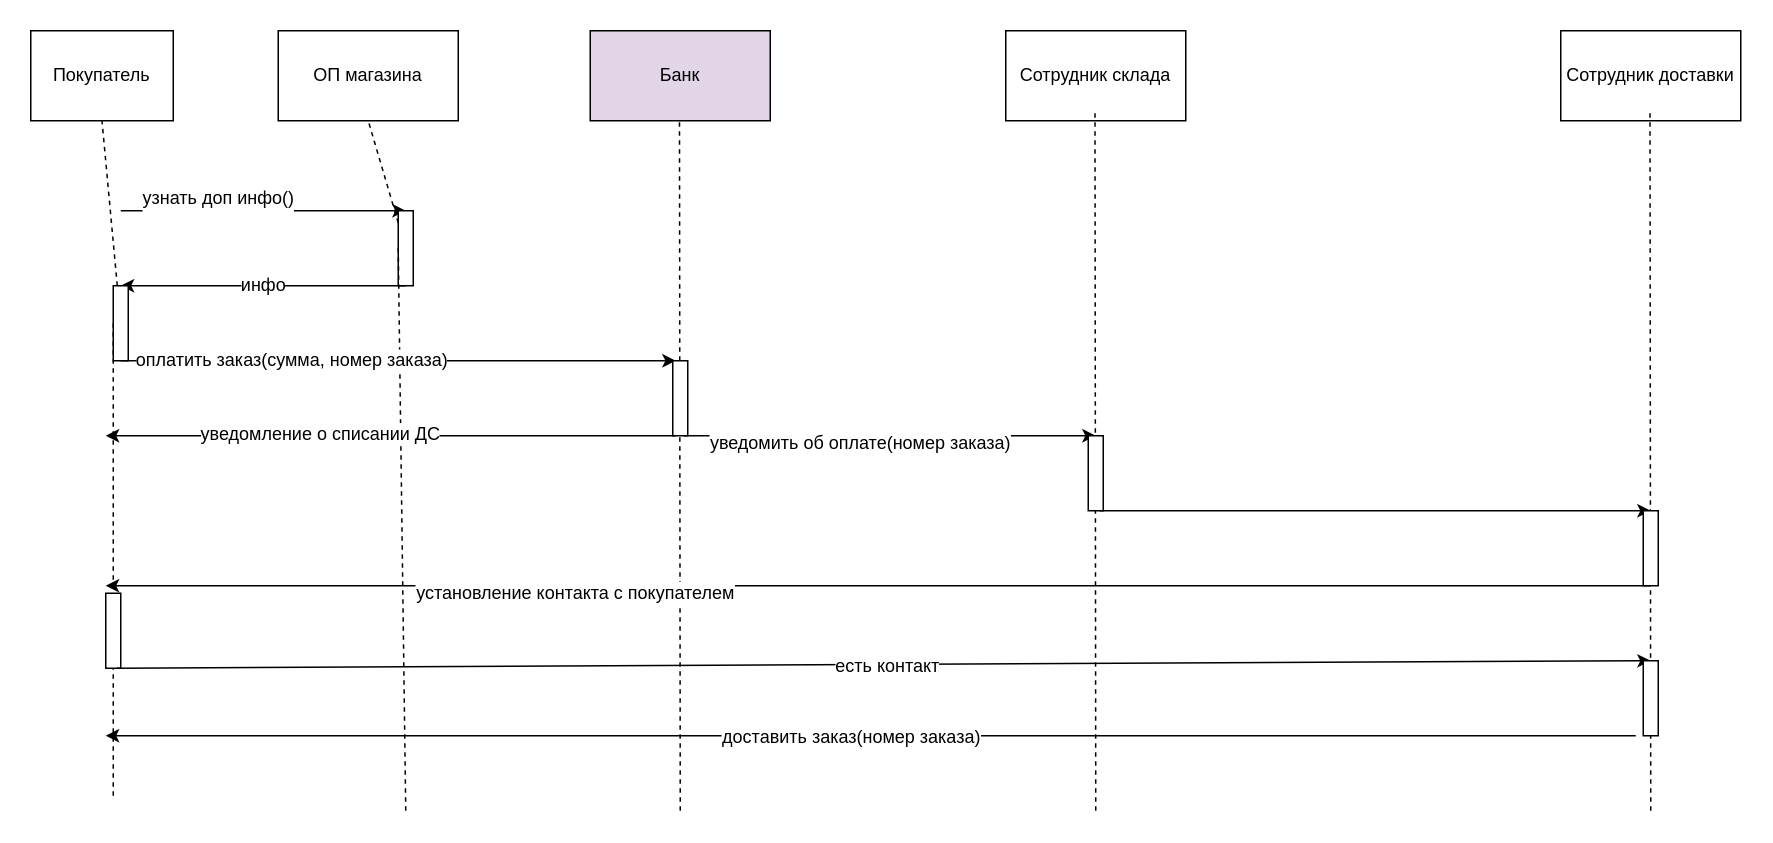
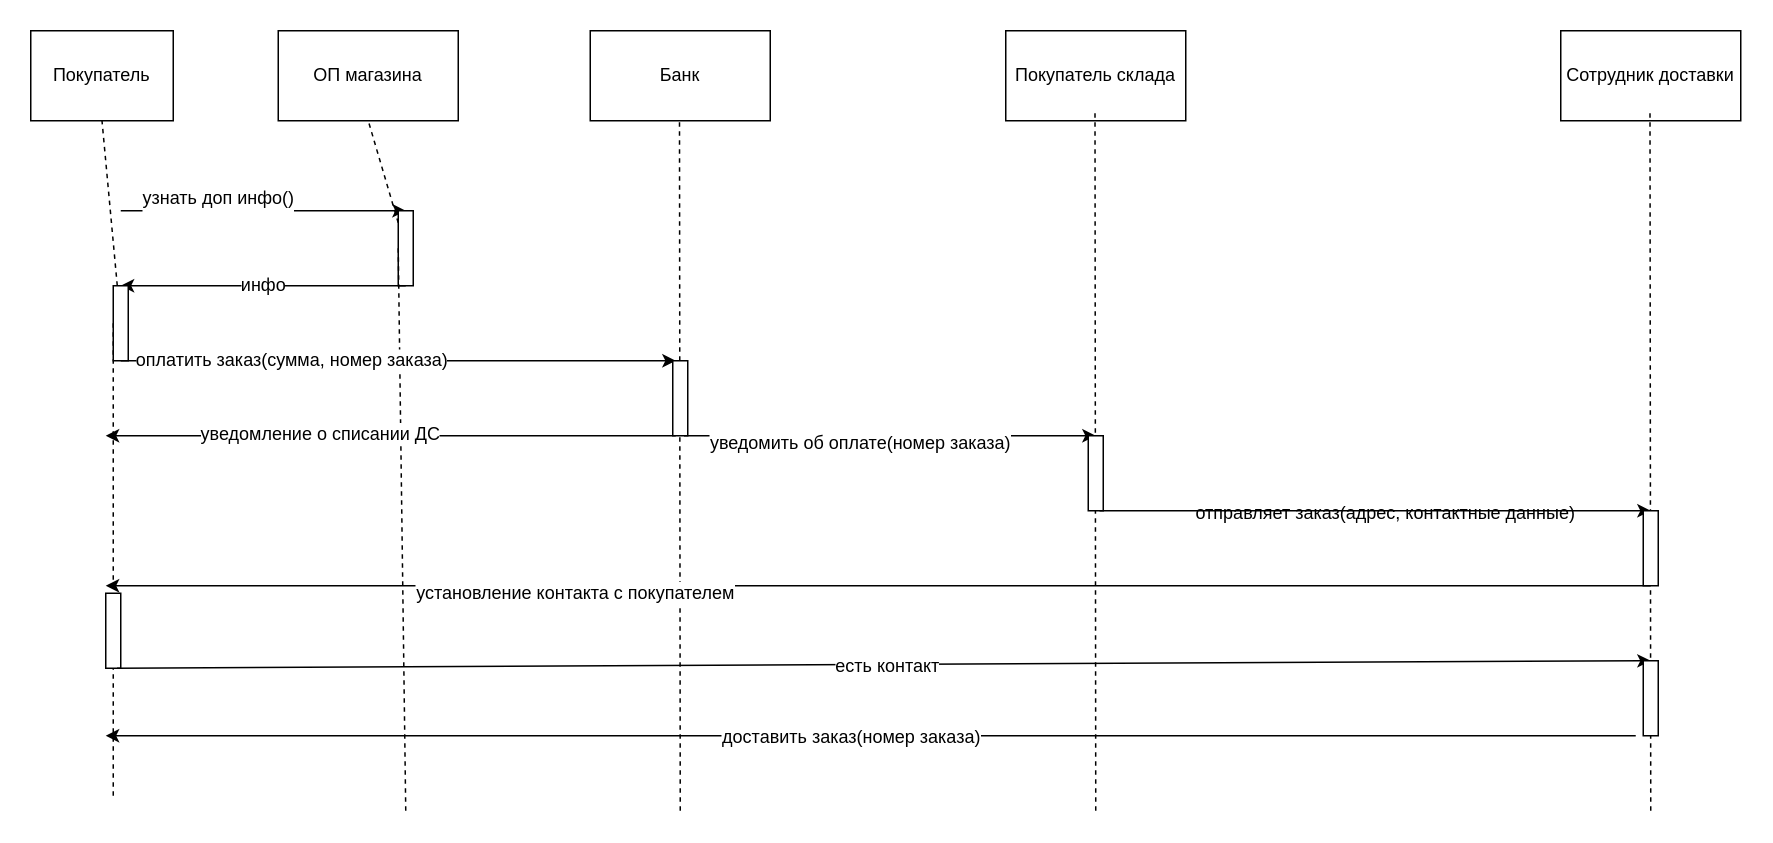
(680, 76) -> (680, 76)
(1096, 76) -> (1096, 76)
none -> (1403, 514)
